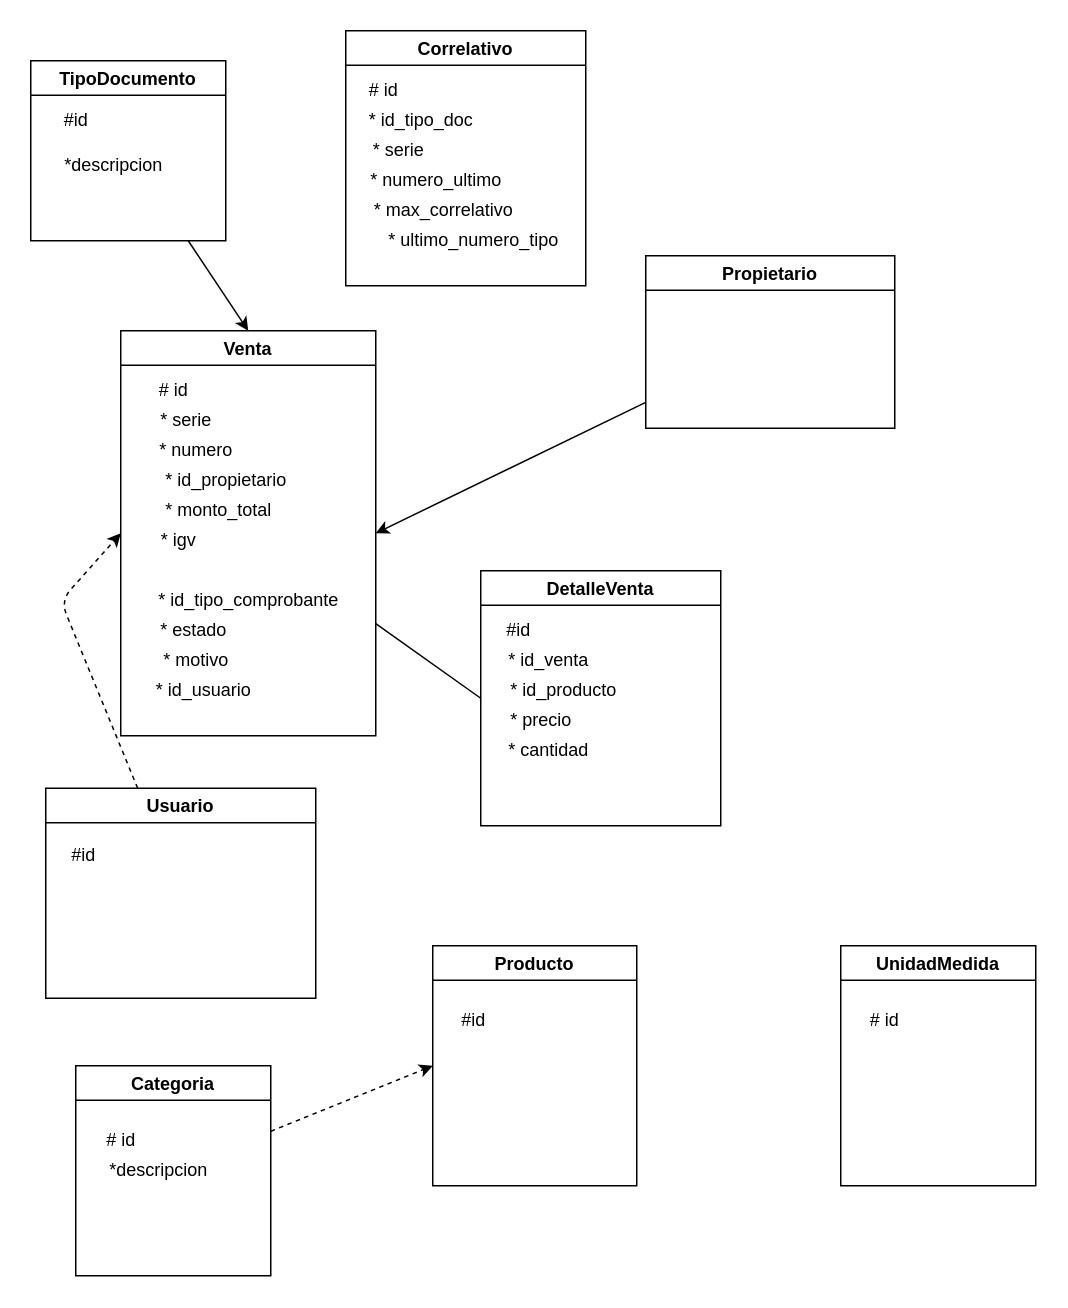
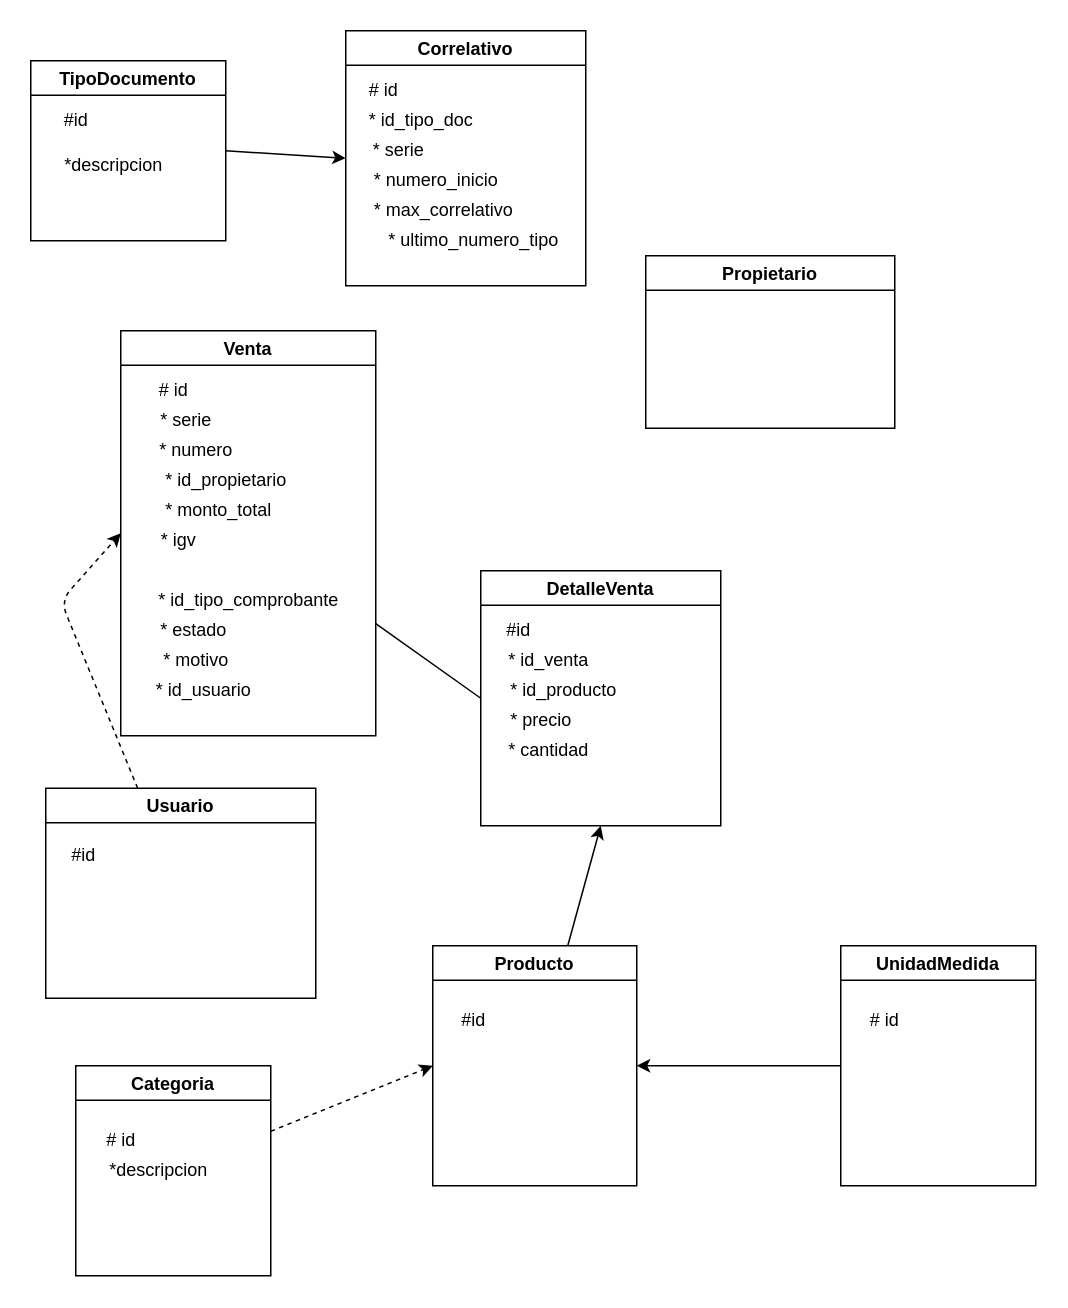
none -> (281, 154)
(437, 181) -> (437, 181)
(216, 283) -> none
(514, 466) -> none
none -> (583, 890)
none -> (743, 1066)
